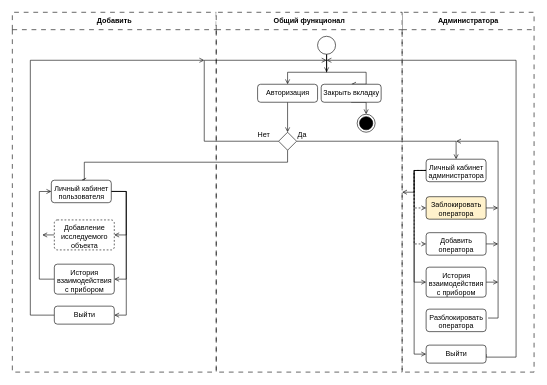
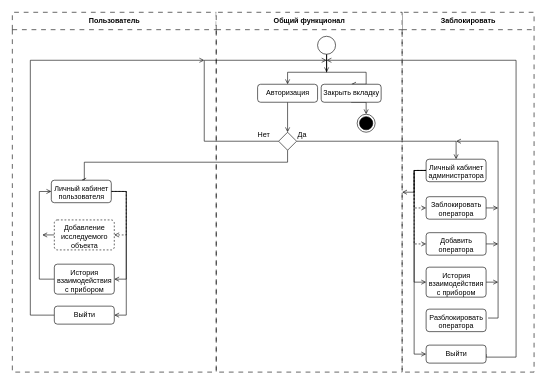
(115, 21) -> (115, 21)
(469, 21) -> (469, 21)
(456, 208) -> (456, 208)
(120, 235) -> (120, 235)
